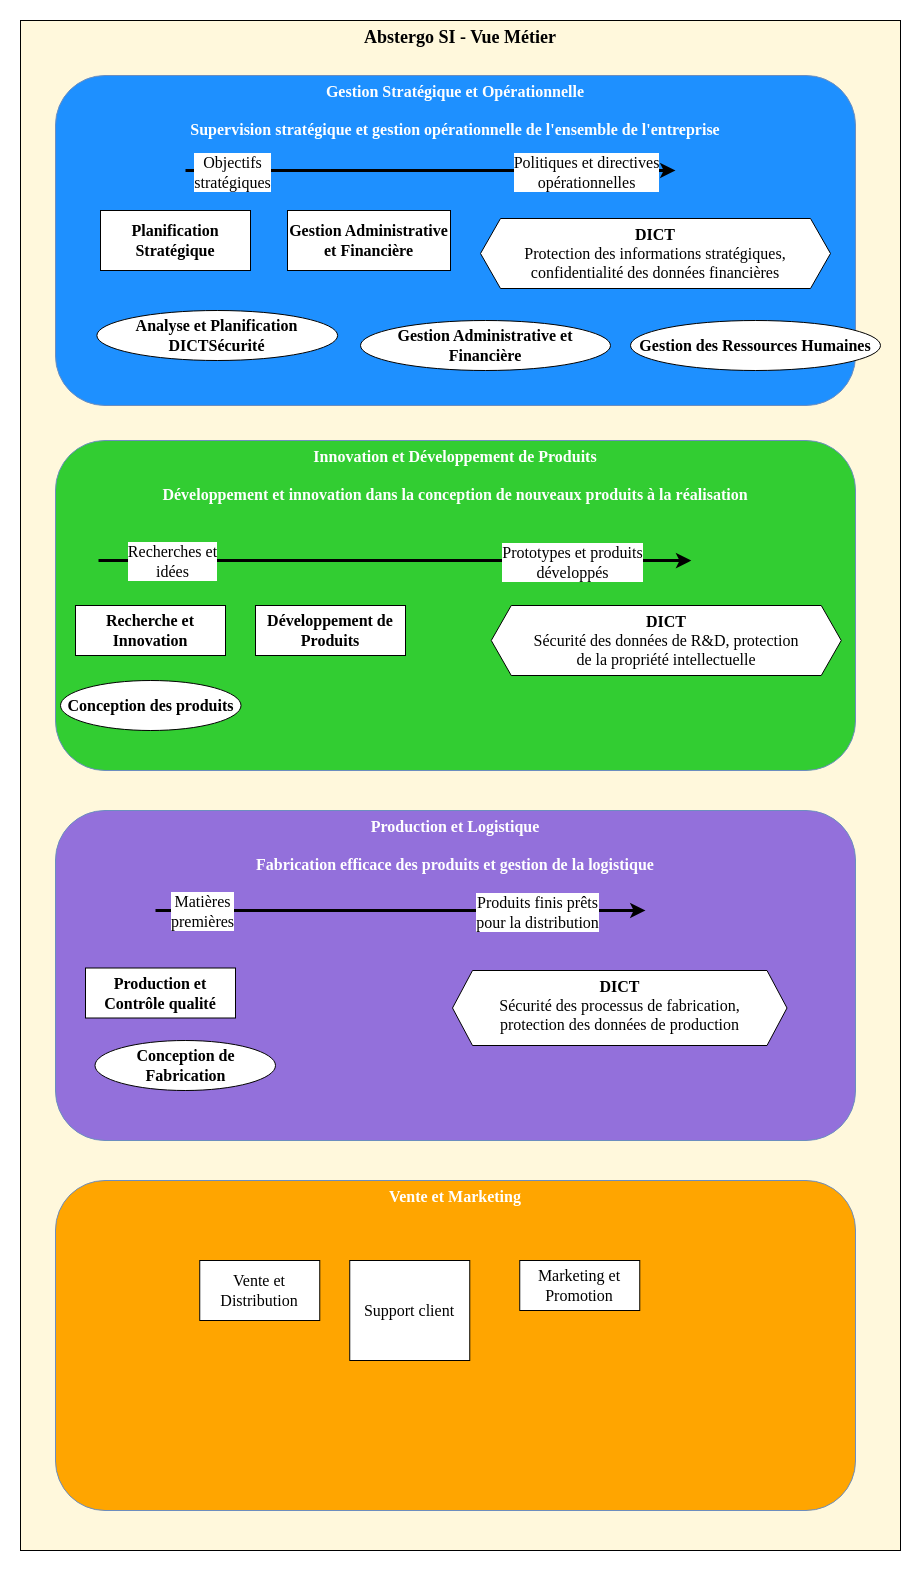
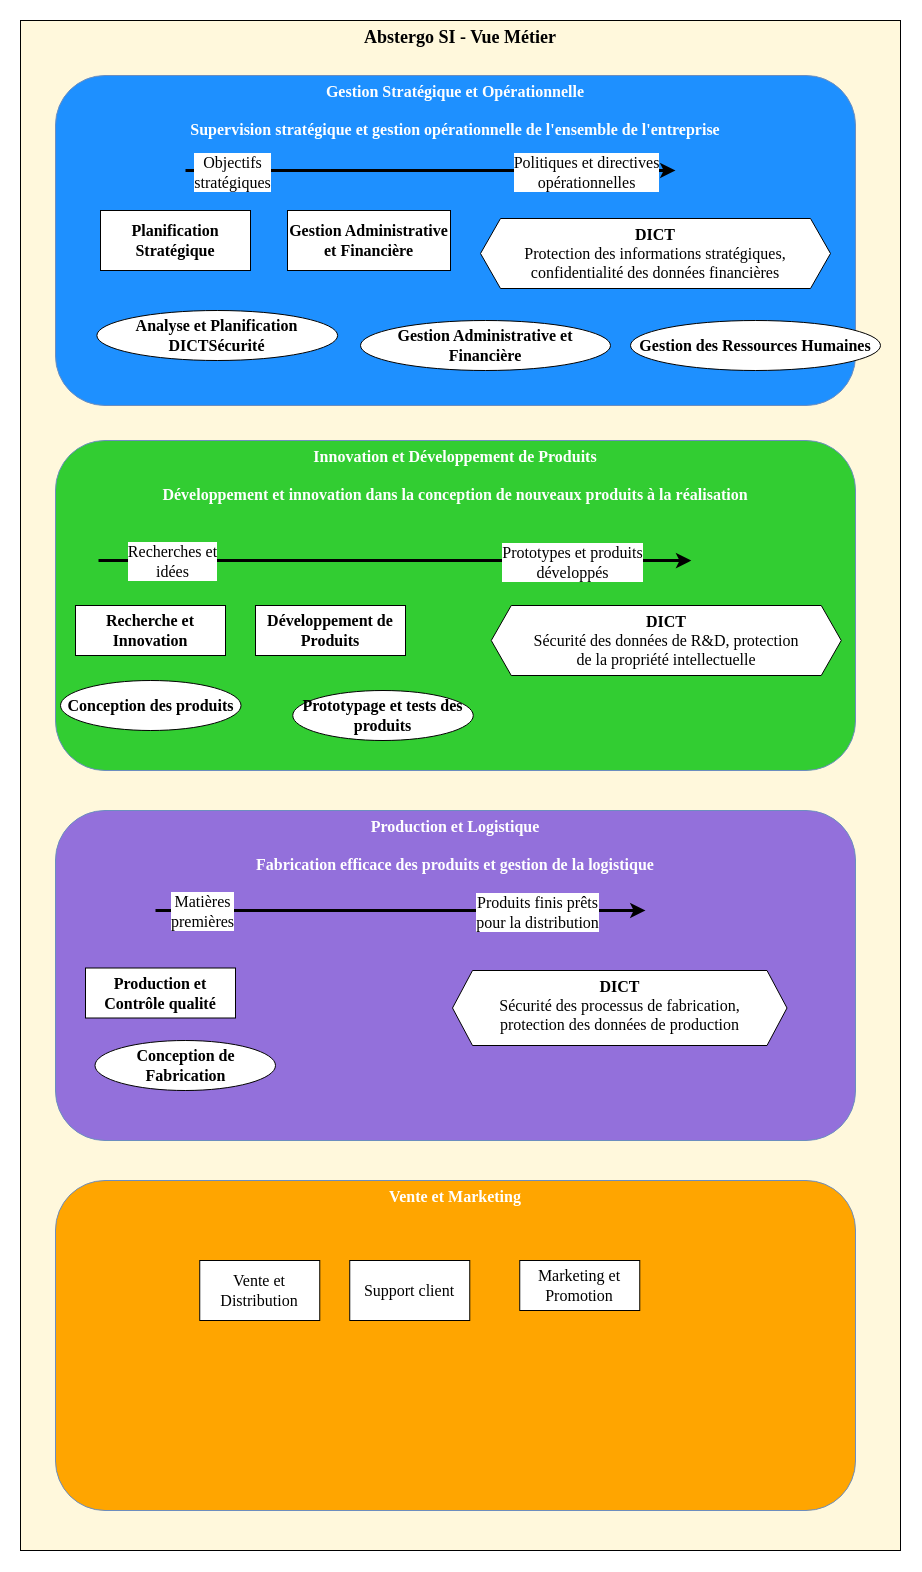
none -> (383, 716)
(410, 1311) -> (410, 1291)
